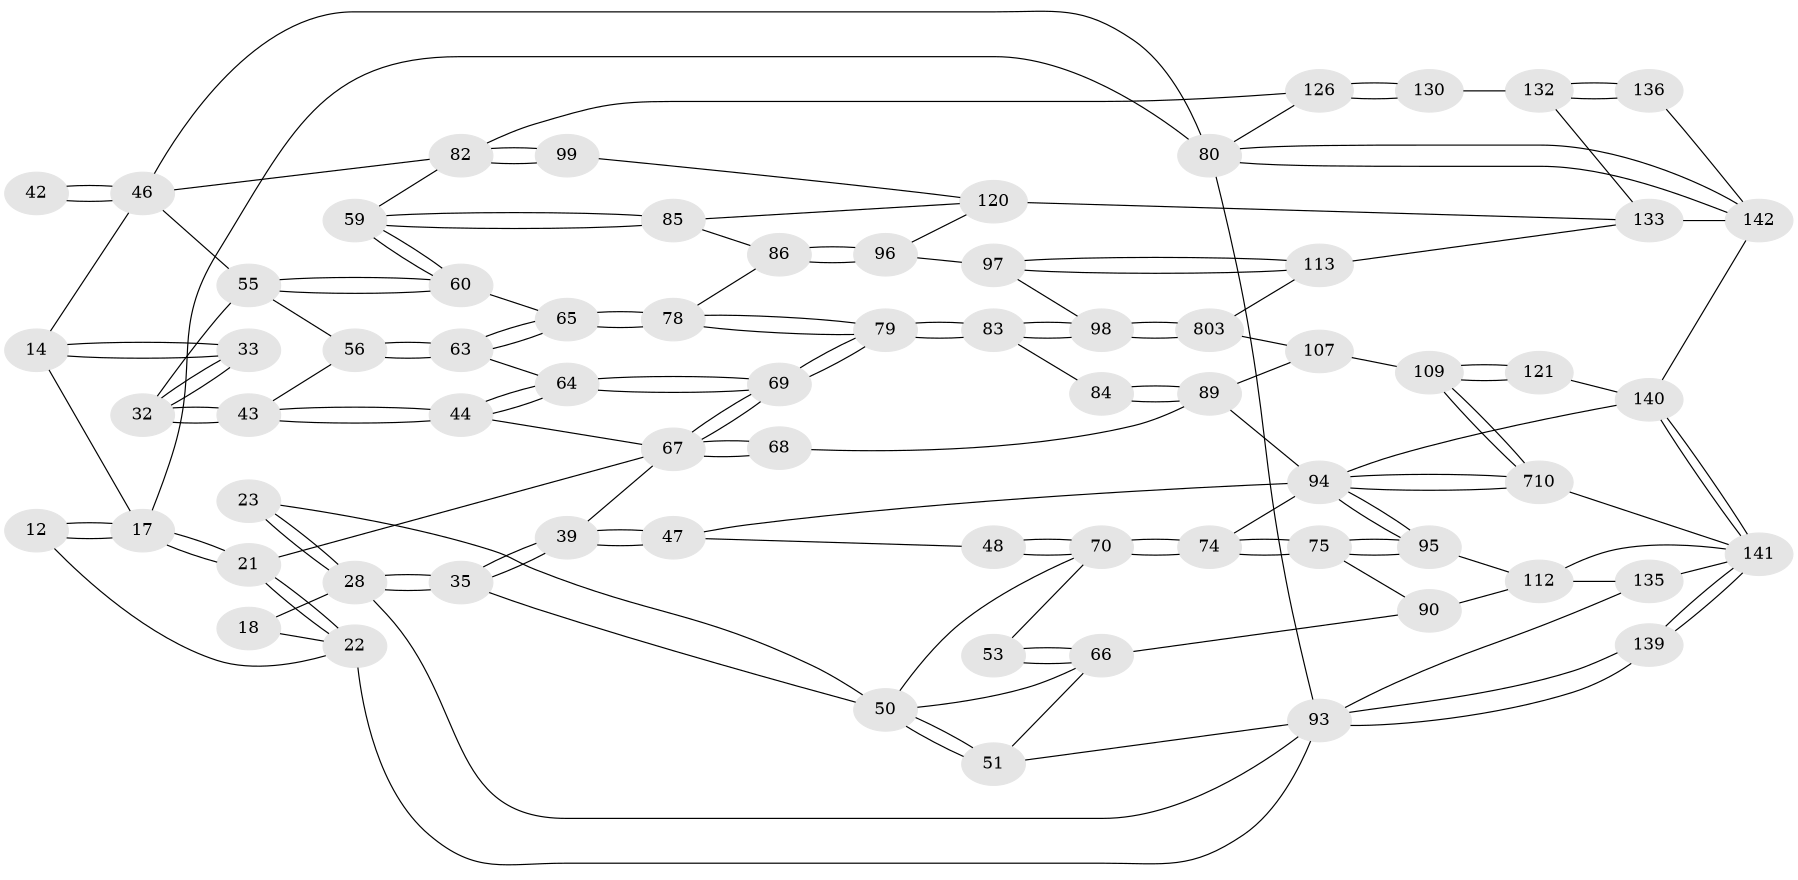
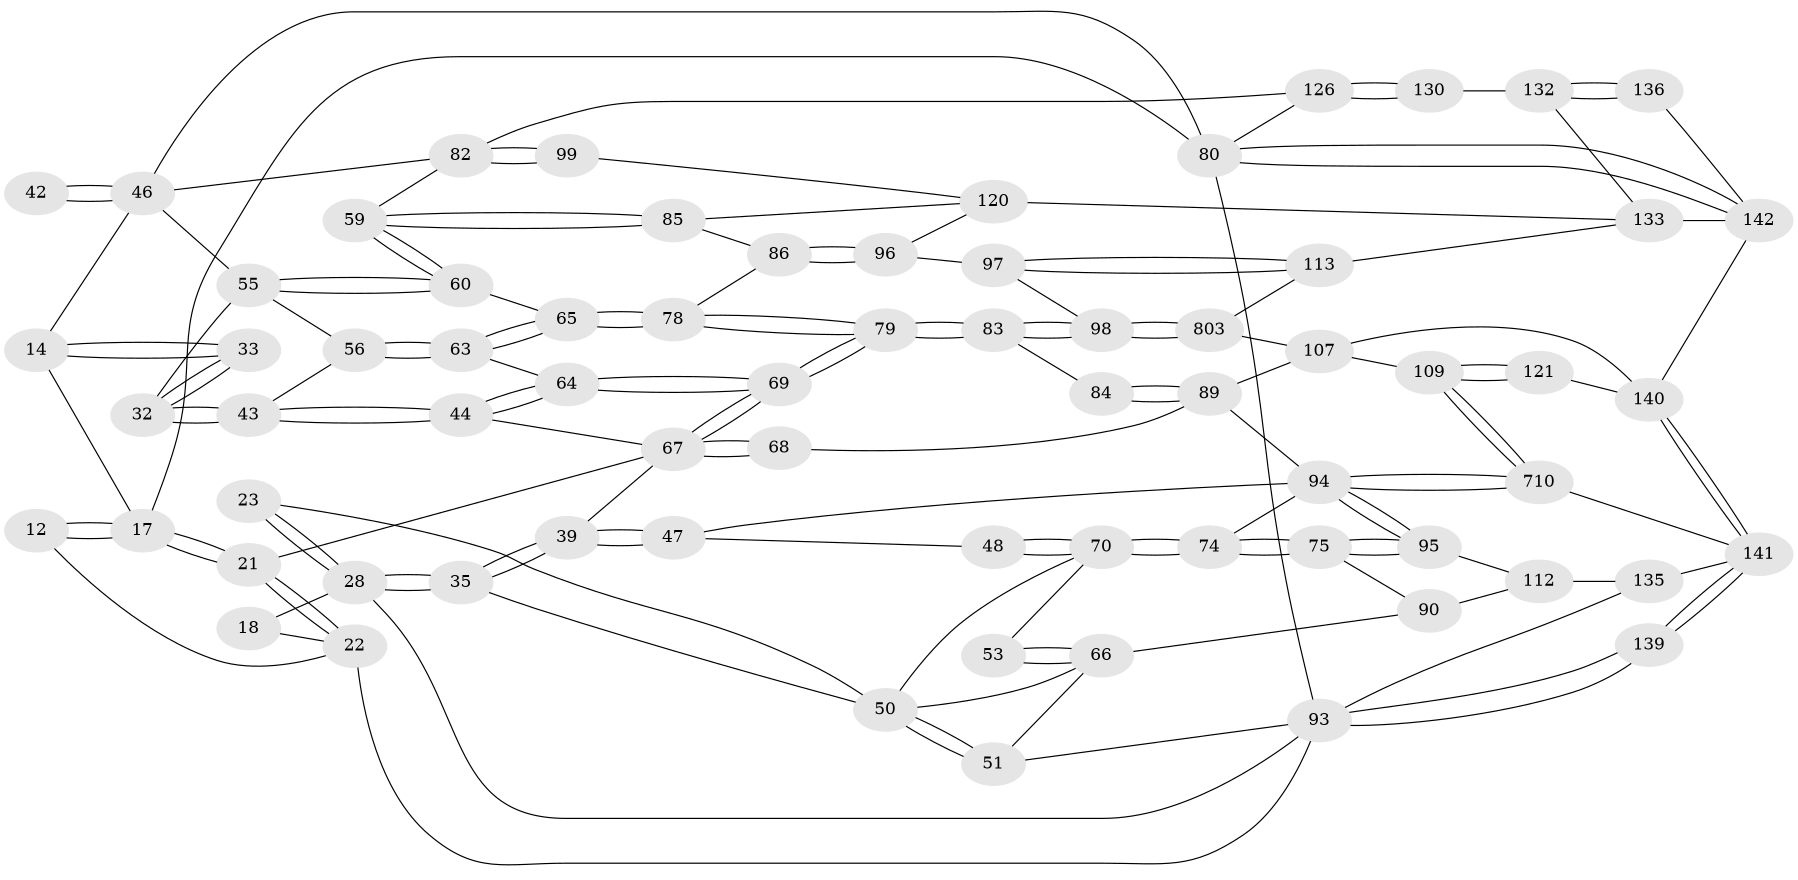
(1474, 435) -> (1498, 328)
(1644, 546) -> none
